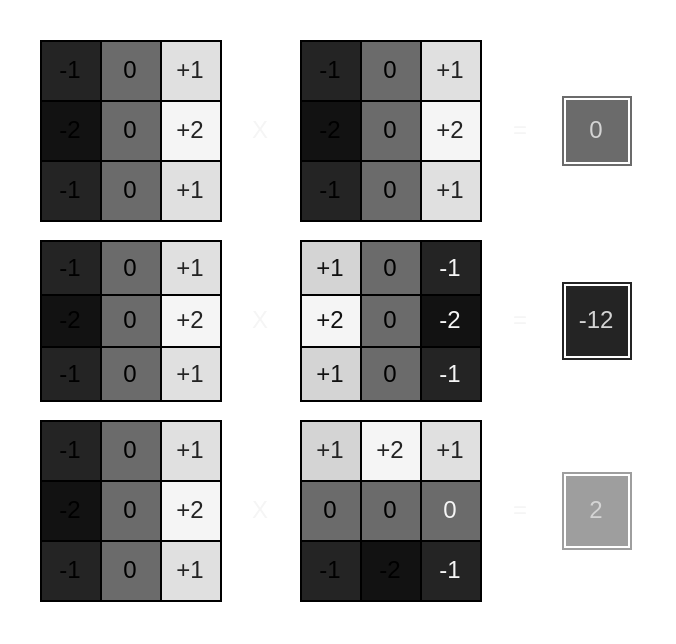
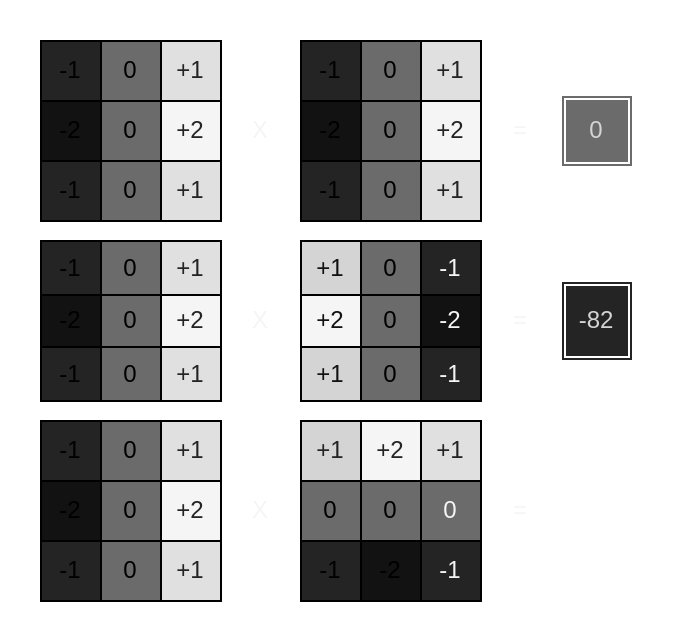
(597, 321) -> (597, 321)
(597, 511) -> none
